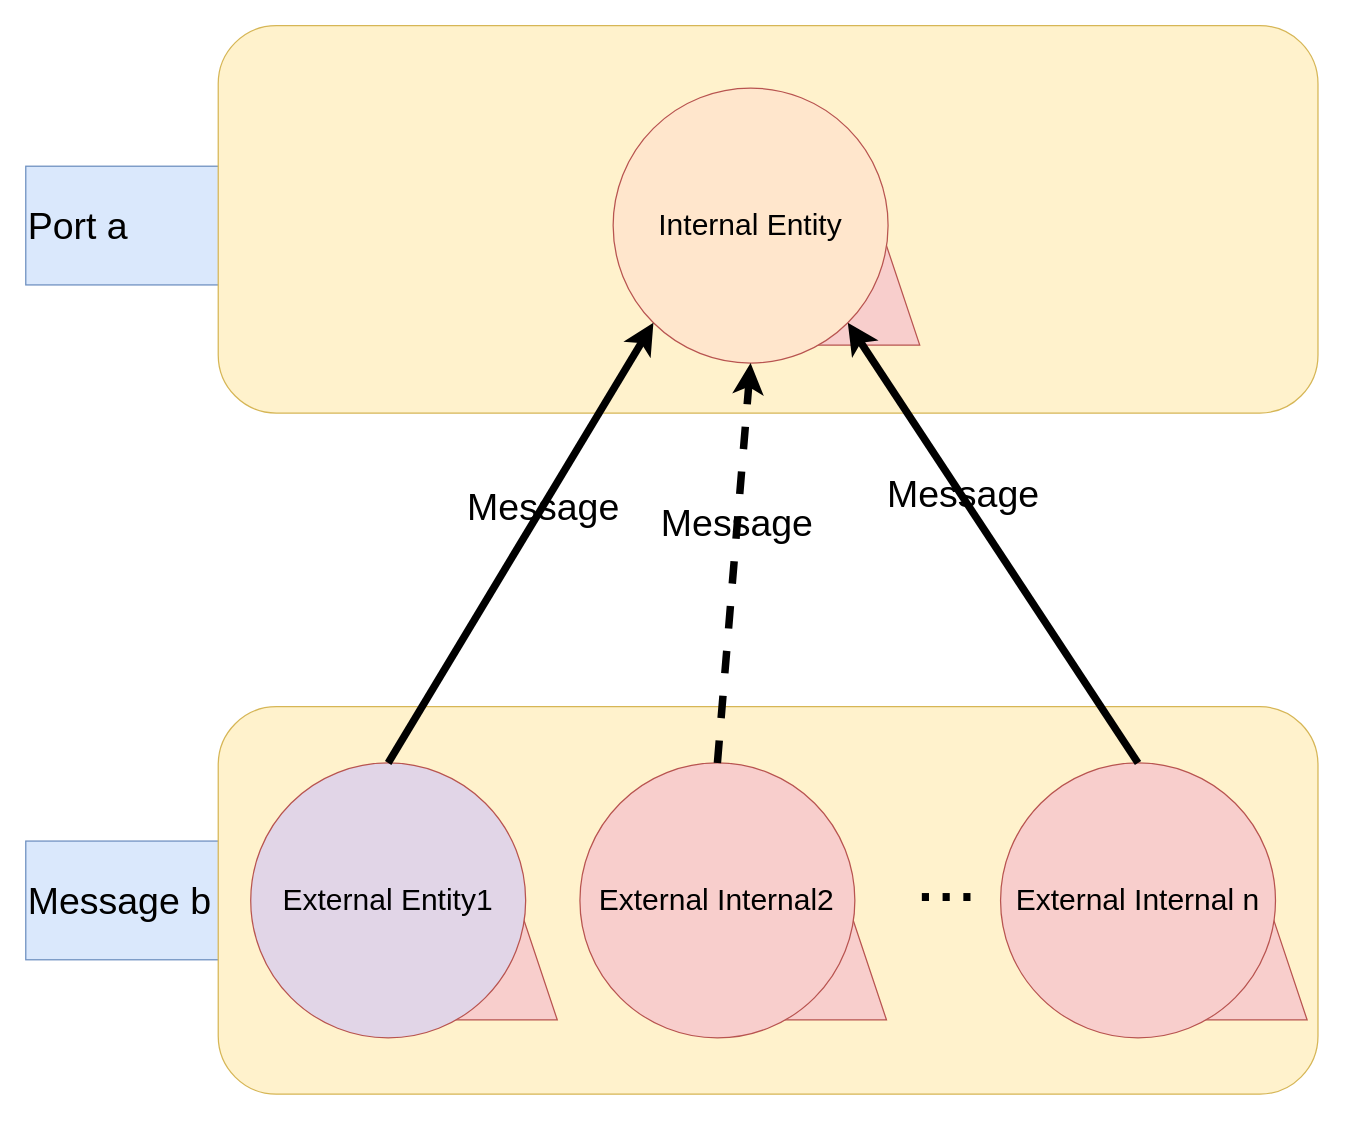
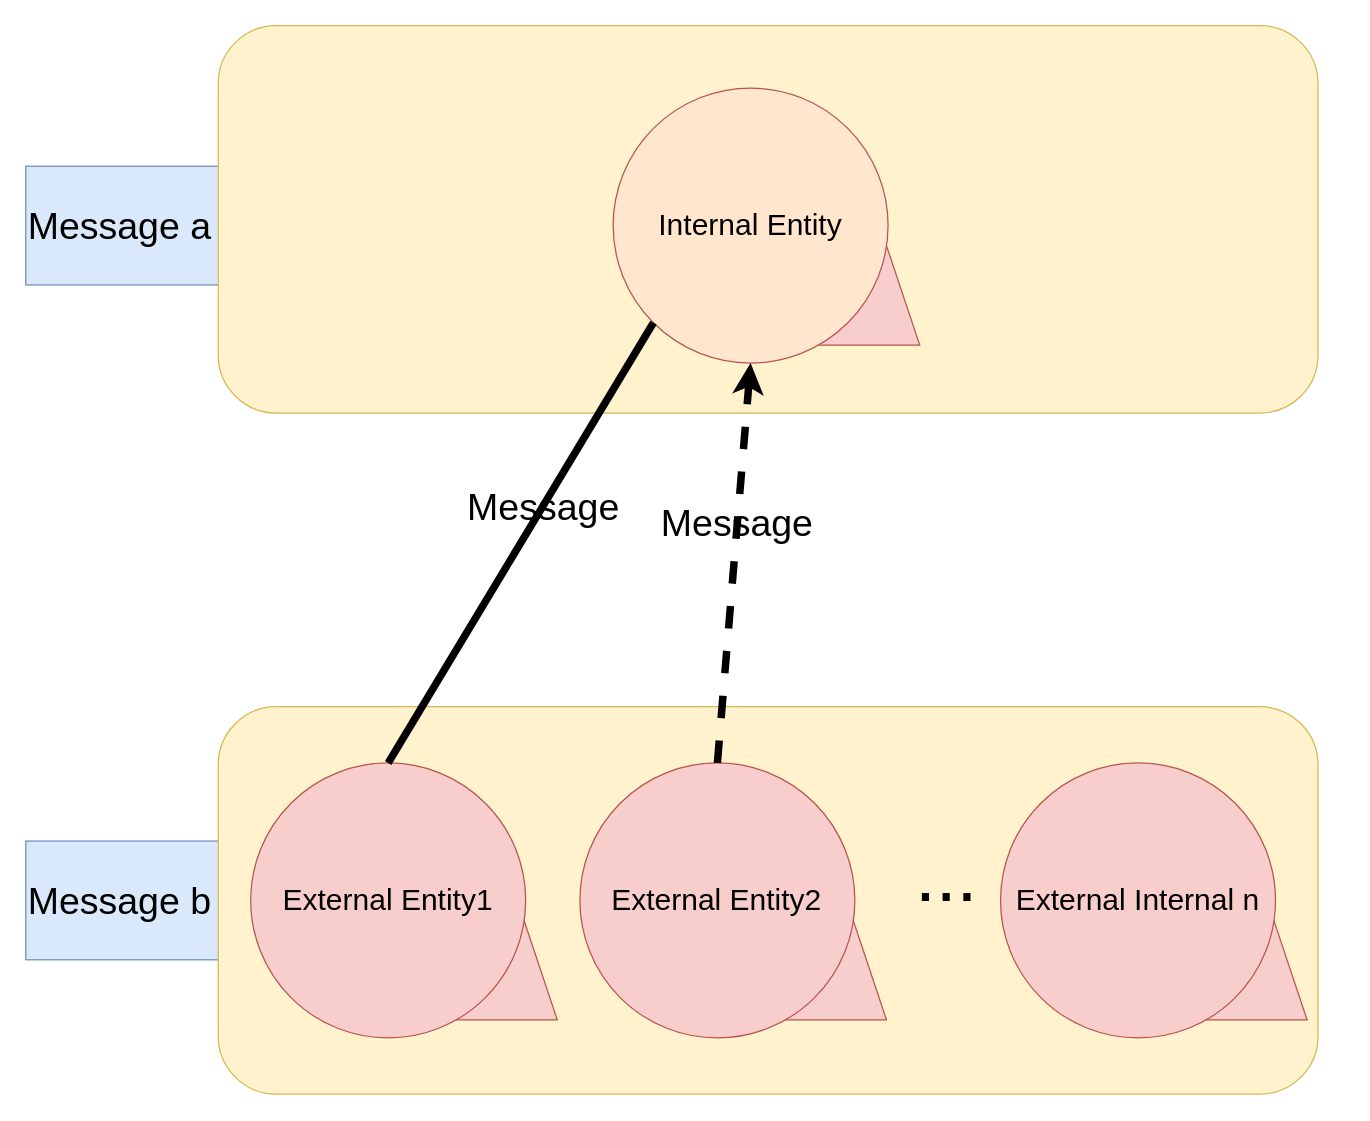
(51, 226) -> (64, 226)
(641, 344) -> (646, 336)
(999, 552) -> none
(388, 901) -> (388, 901)
(717, 901) -> (717, 901)
